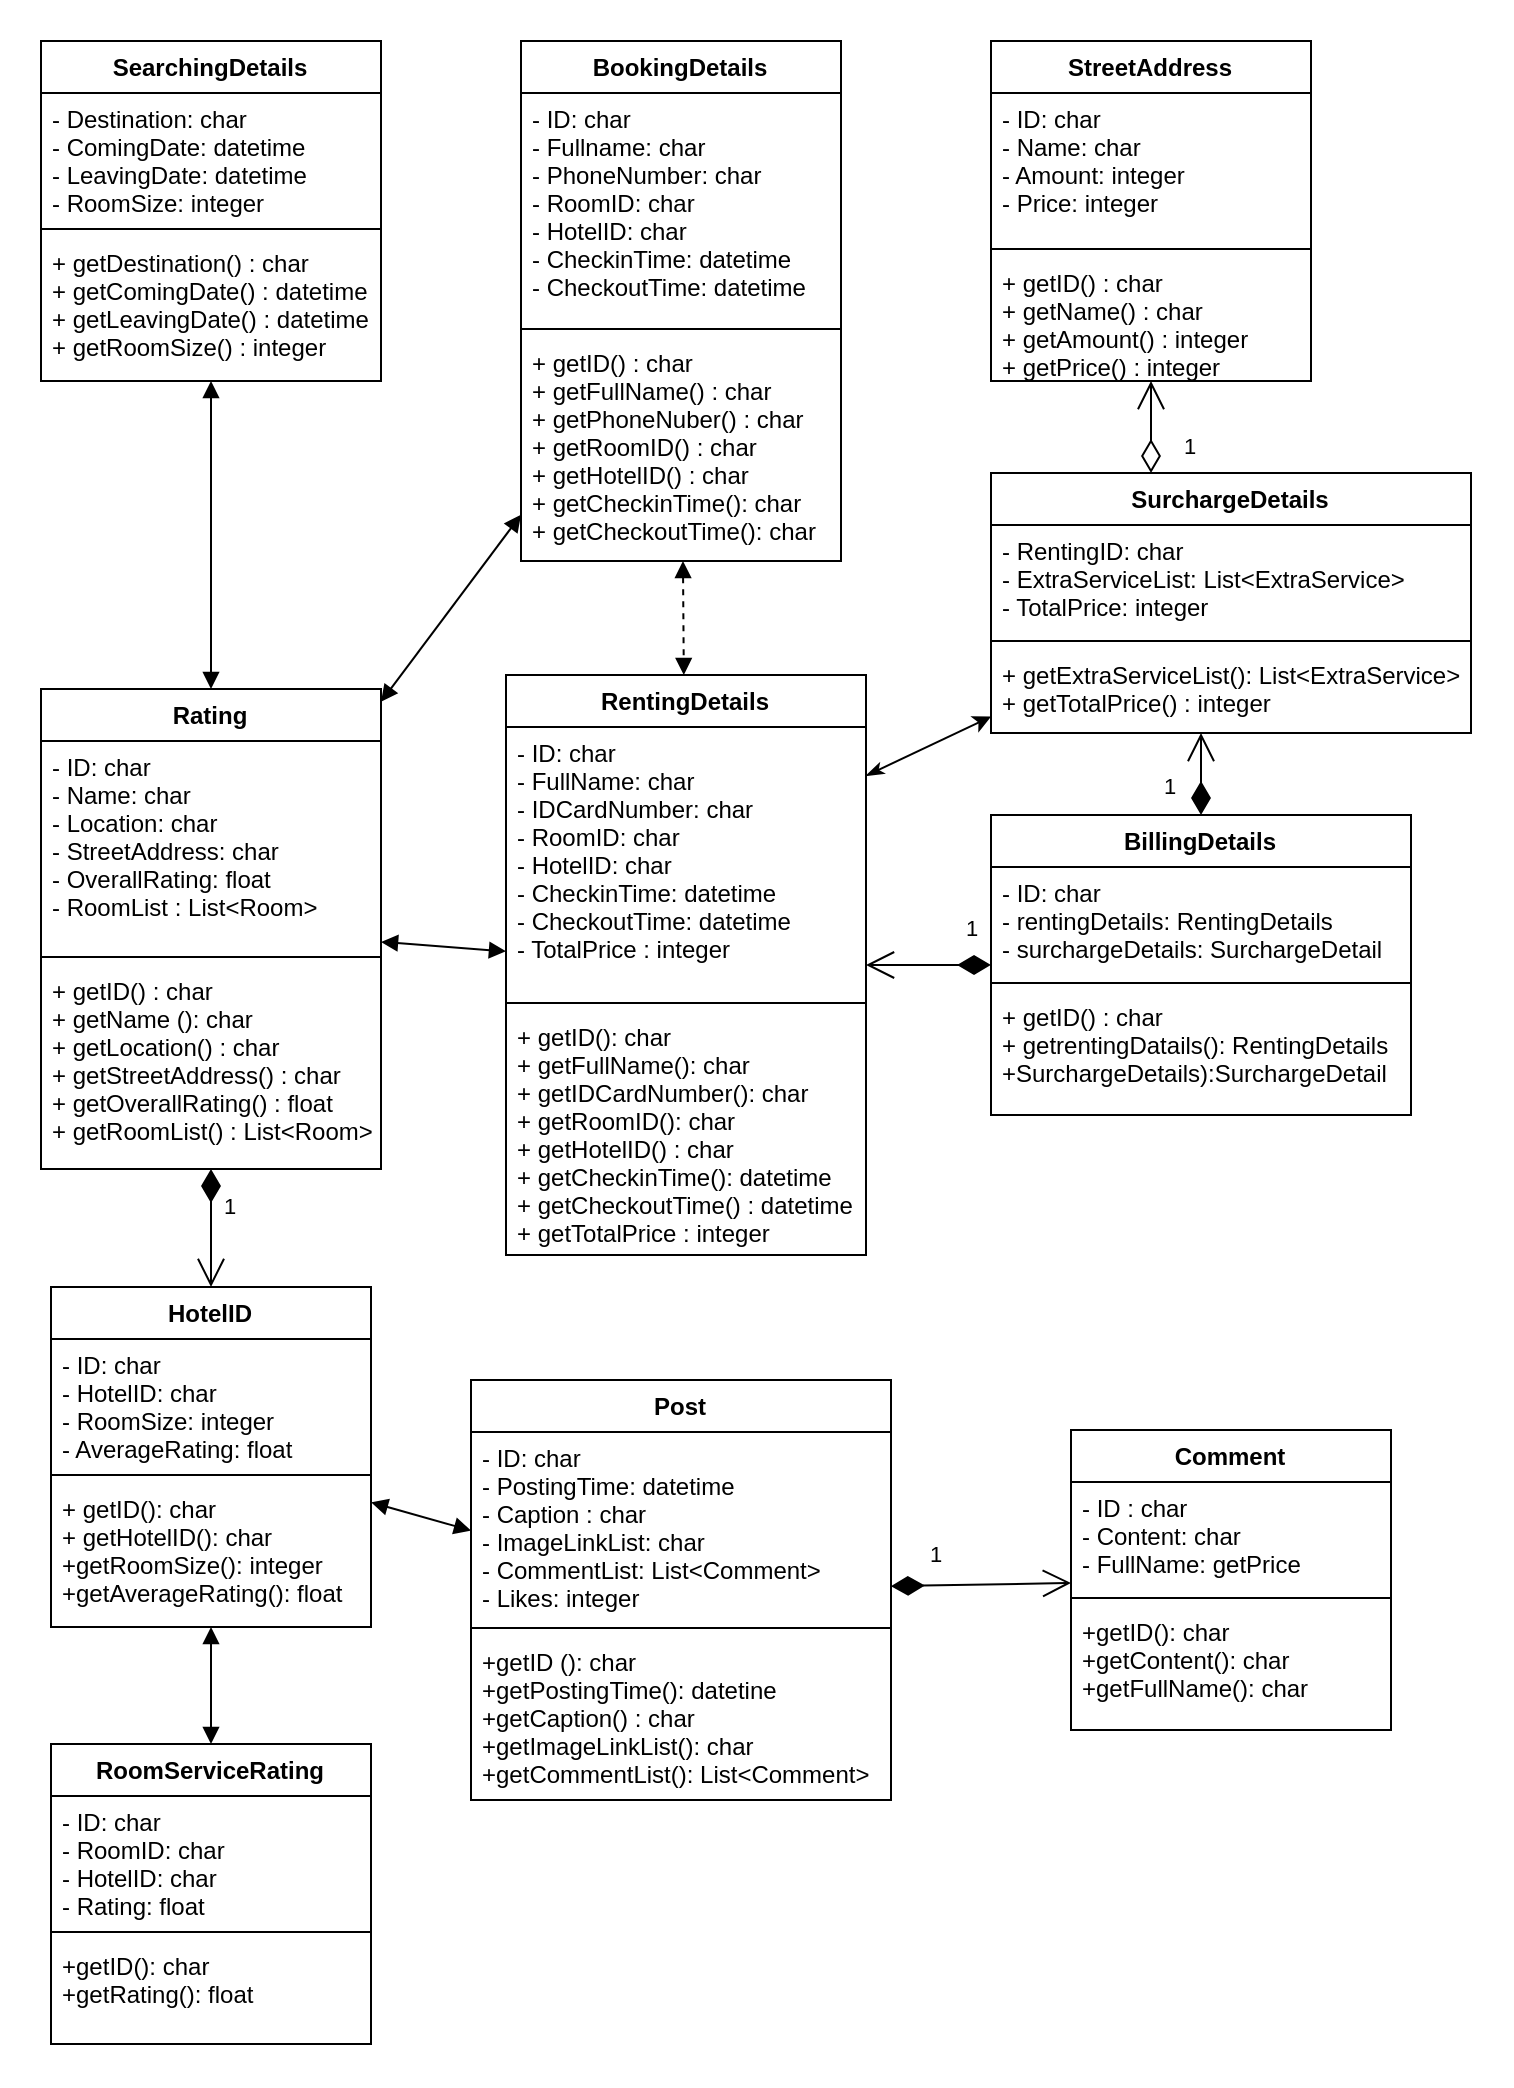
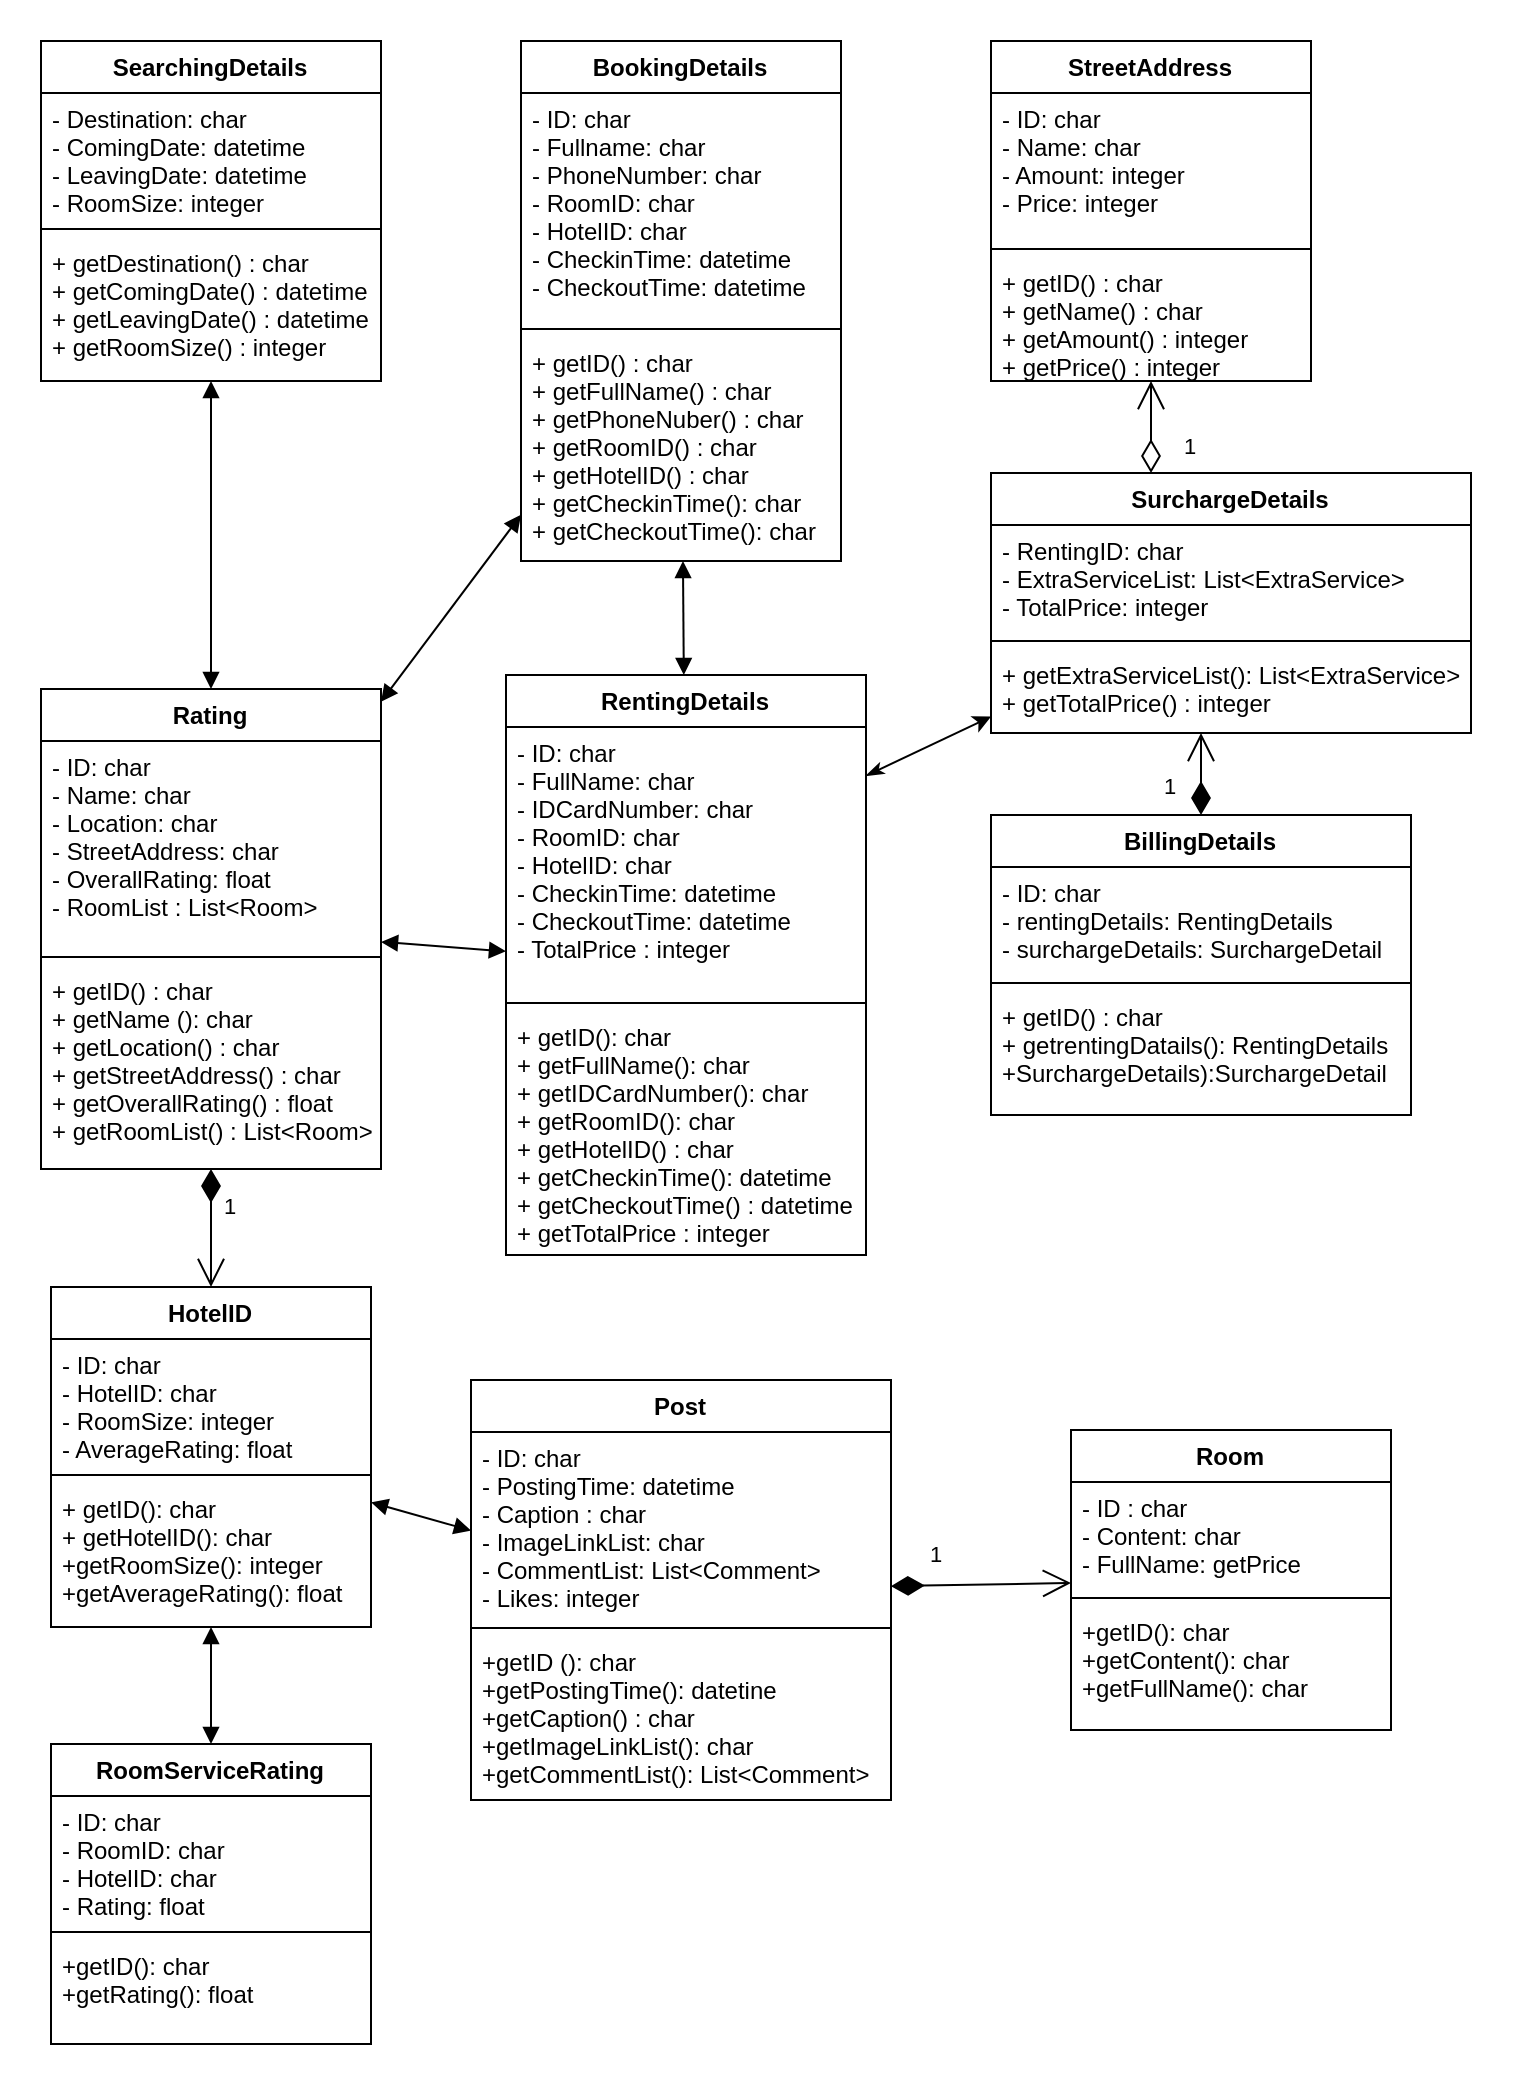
(683, 620) -> (683, 620)
(915, 965) -> none
(1230, 1457) -> (1230, 1457)
